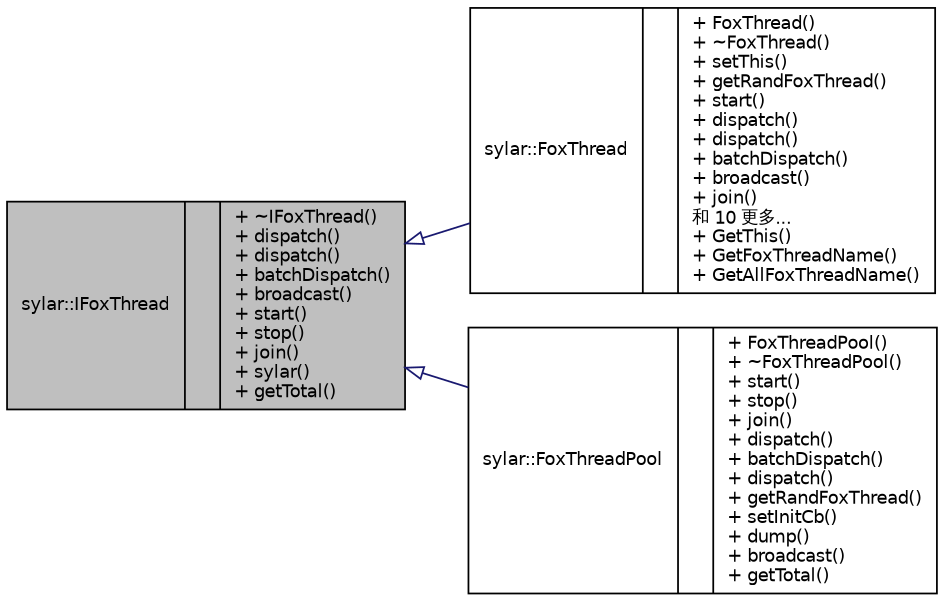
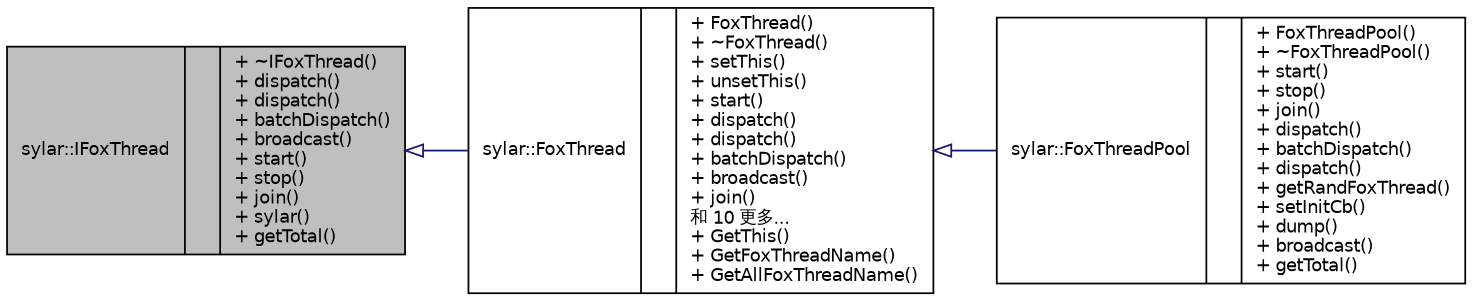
(790, 82) -> (749, 82)
(445, 380) -> (974, 151)
